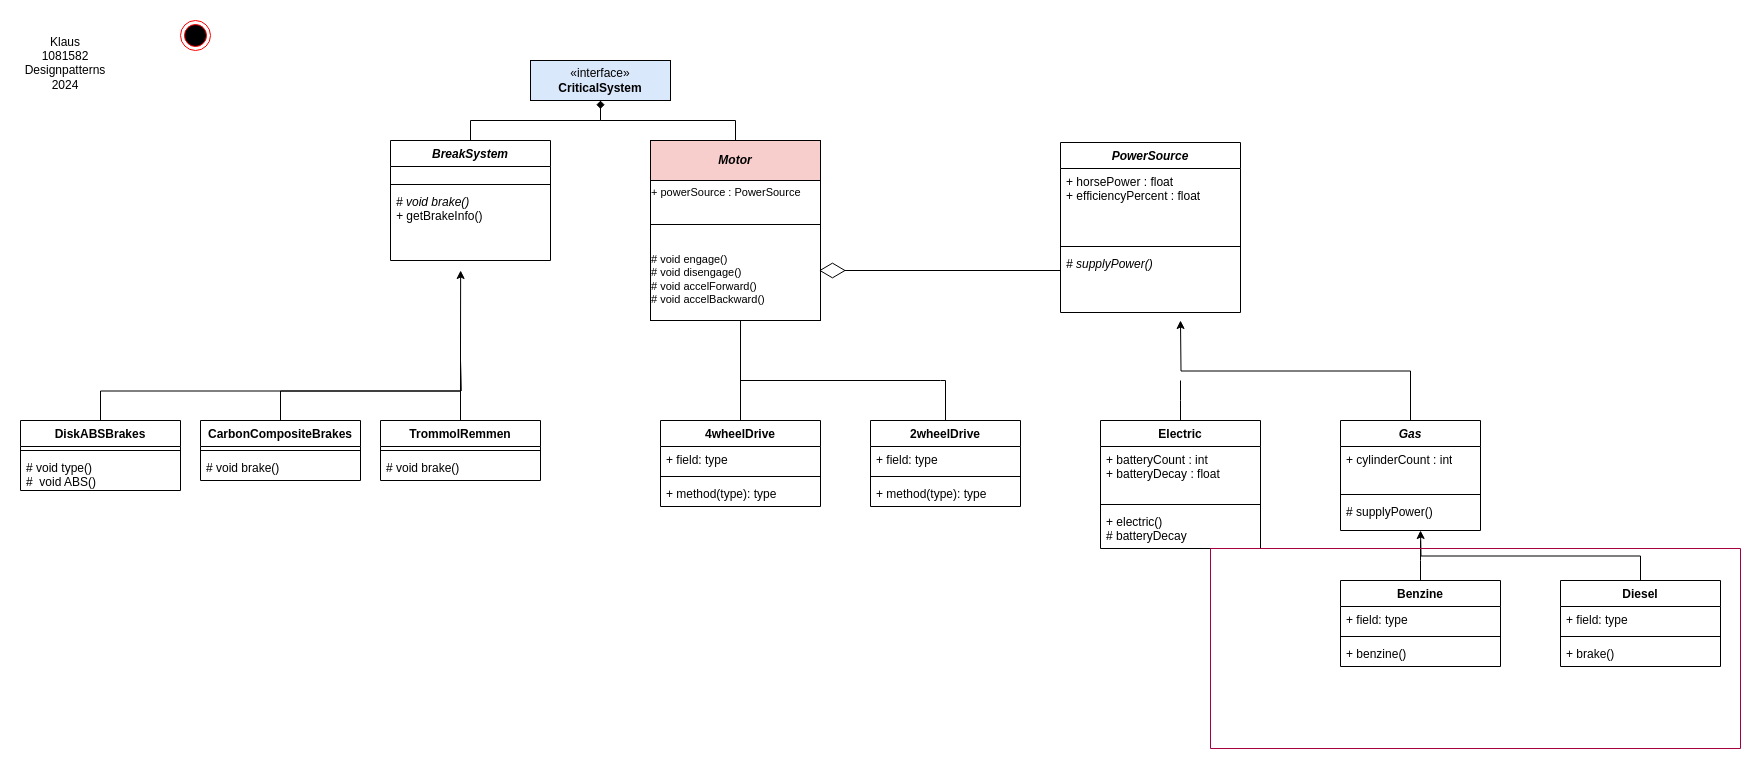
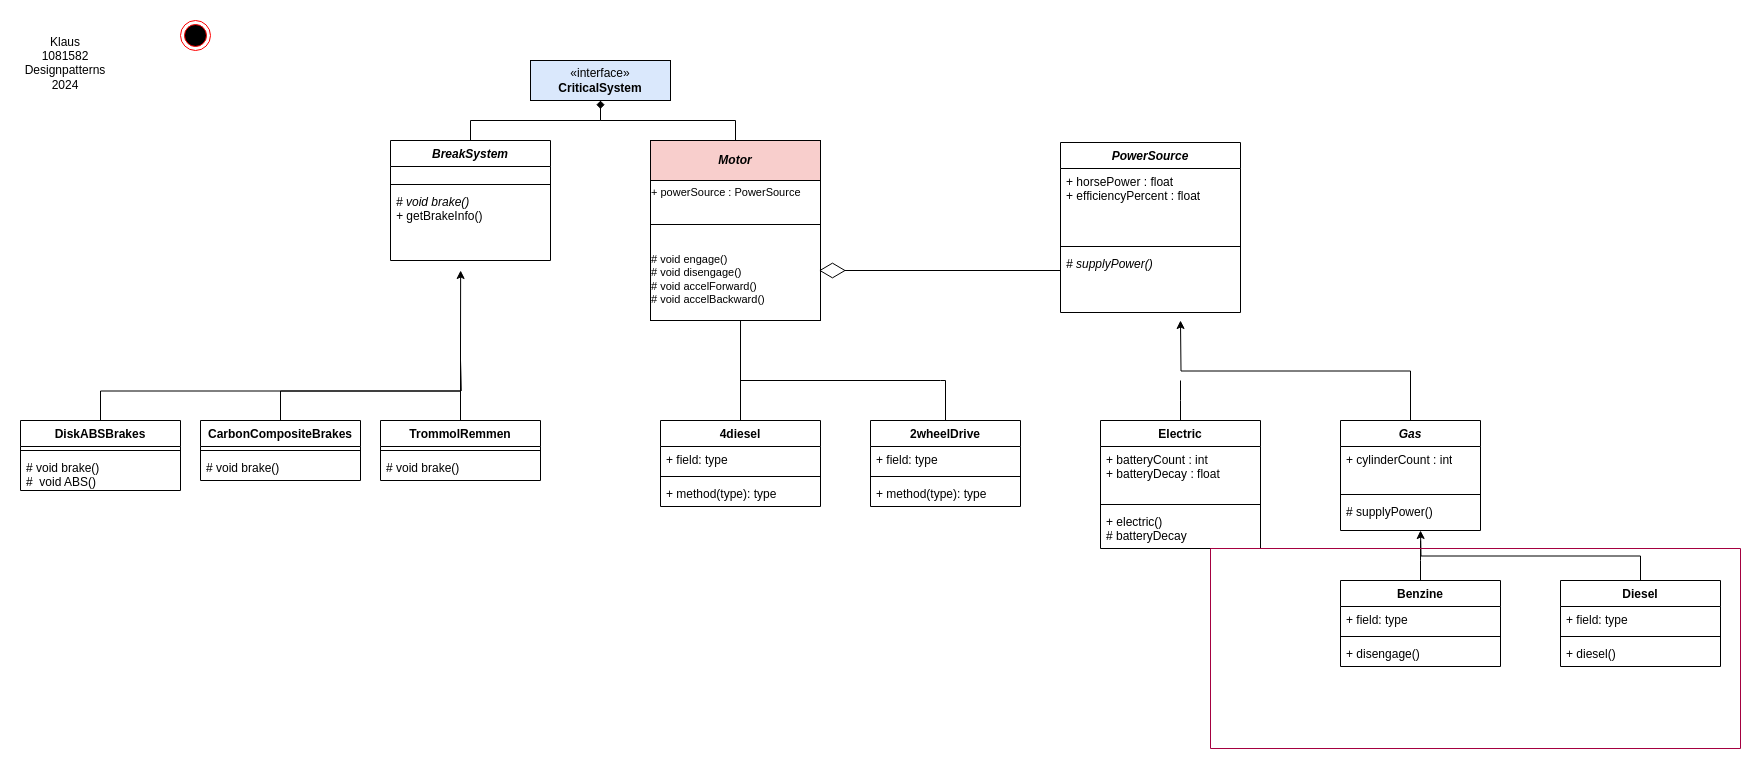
(741, 435) -> (741, 435)
(66, 476) -> (69, 476)
(1380, 655) -> (1387, 655)
(1595, 655) -> (1595, 655)
